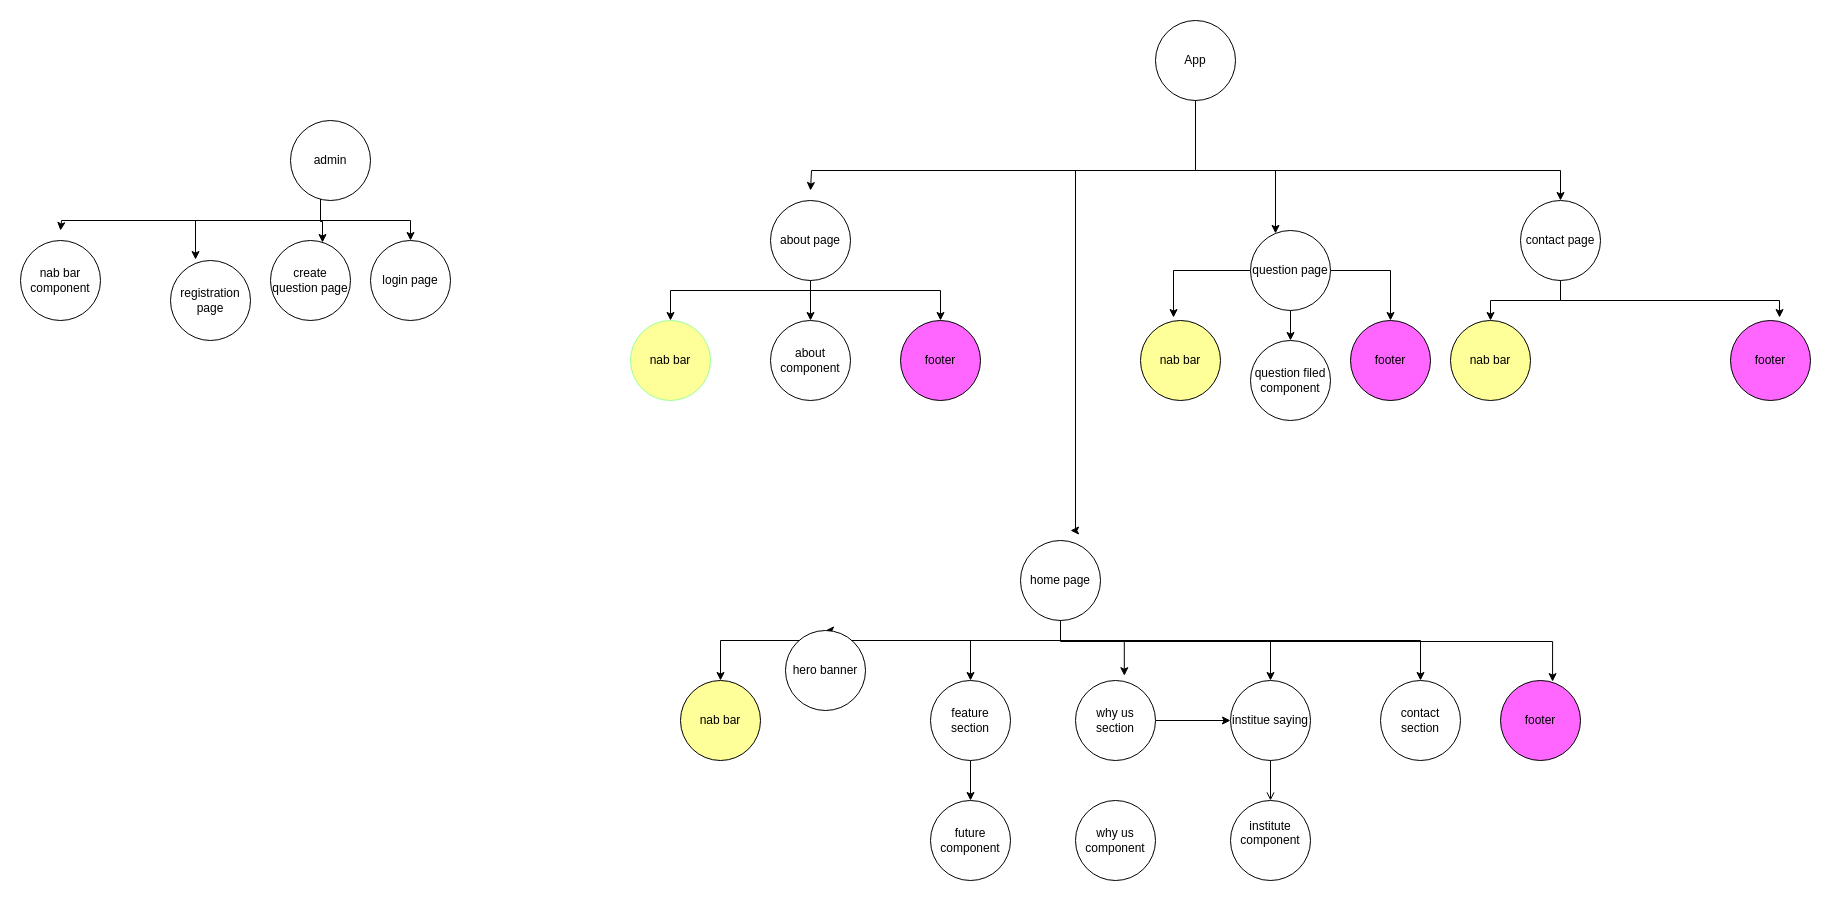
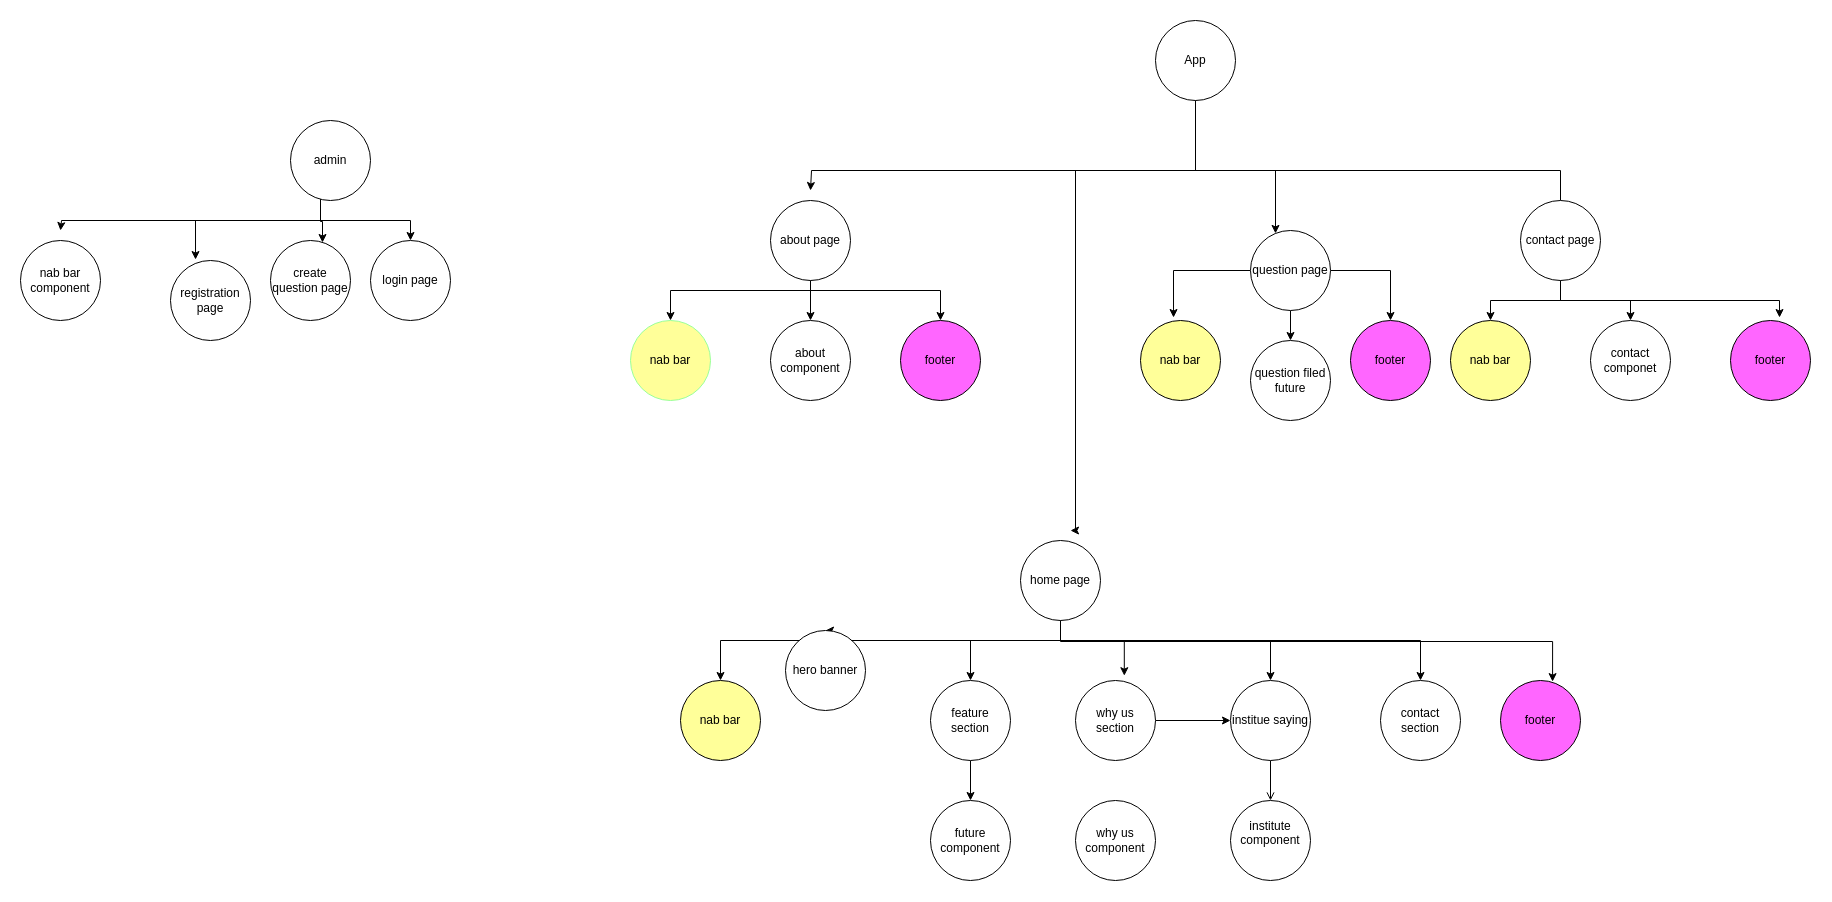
(1561, 192) -> (1561, 195)
none -> (1631, 308)
none -> (1631, 361)
(1291, 381) -> (1291, 381)
